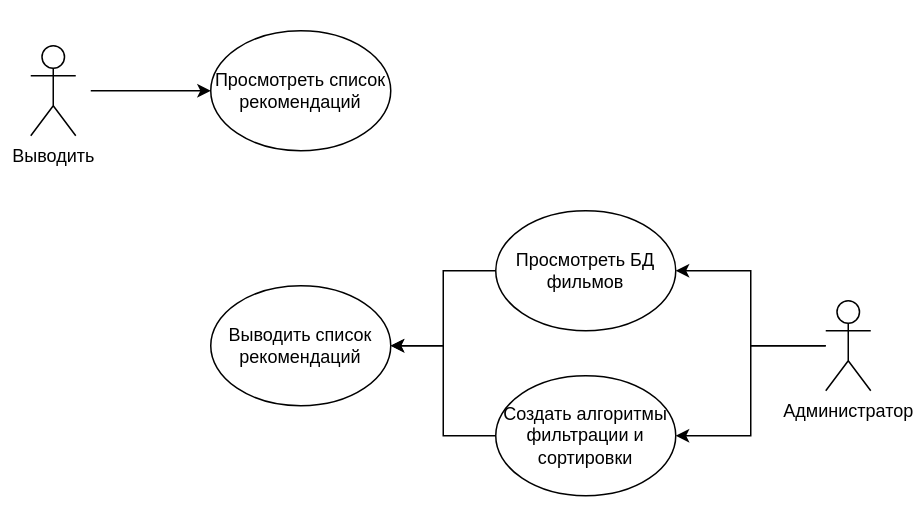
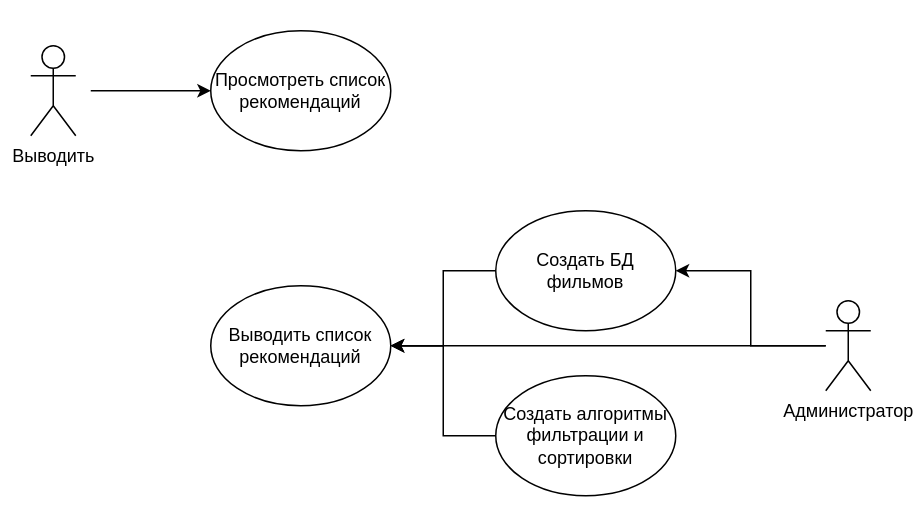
(586, 271) -> (586, 271)
(751, 424) -> (598, 346)
